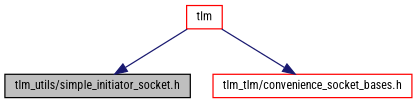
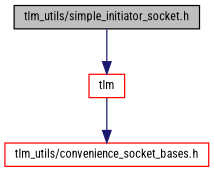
(156, 48) -> (107, 45)
(312, 86) -> (107, 155)
